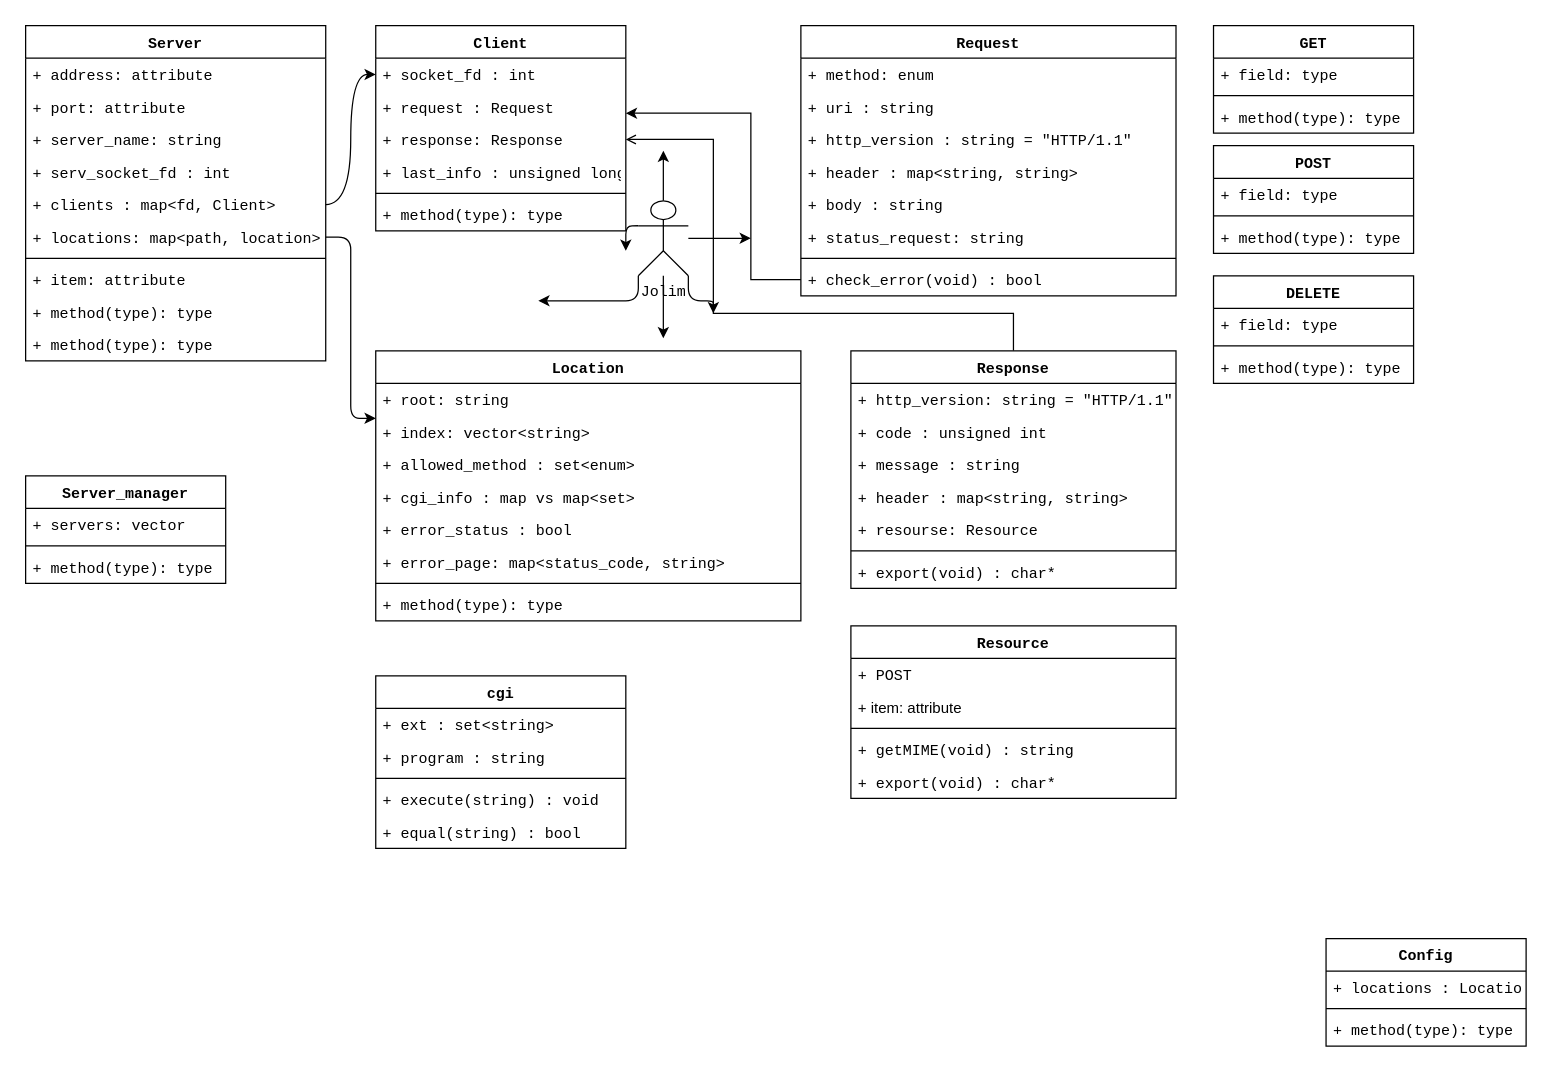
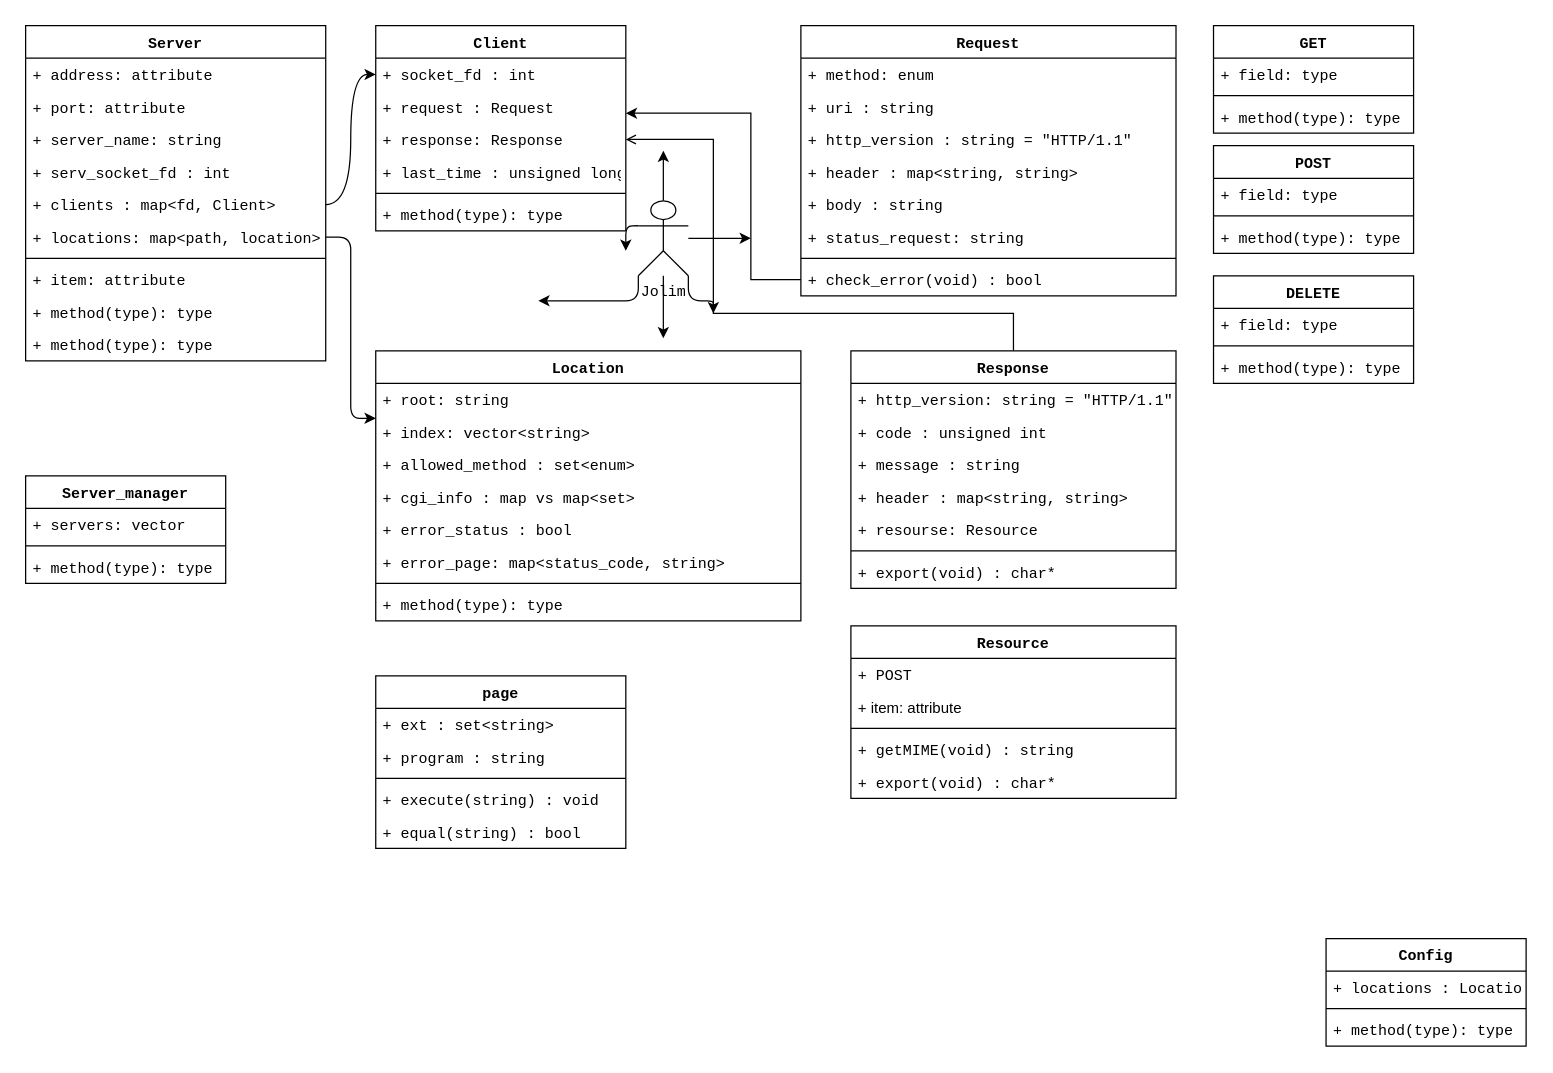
(478, 173) -> (478, 173)
(500, 693) -> (500, 693)
